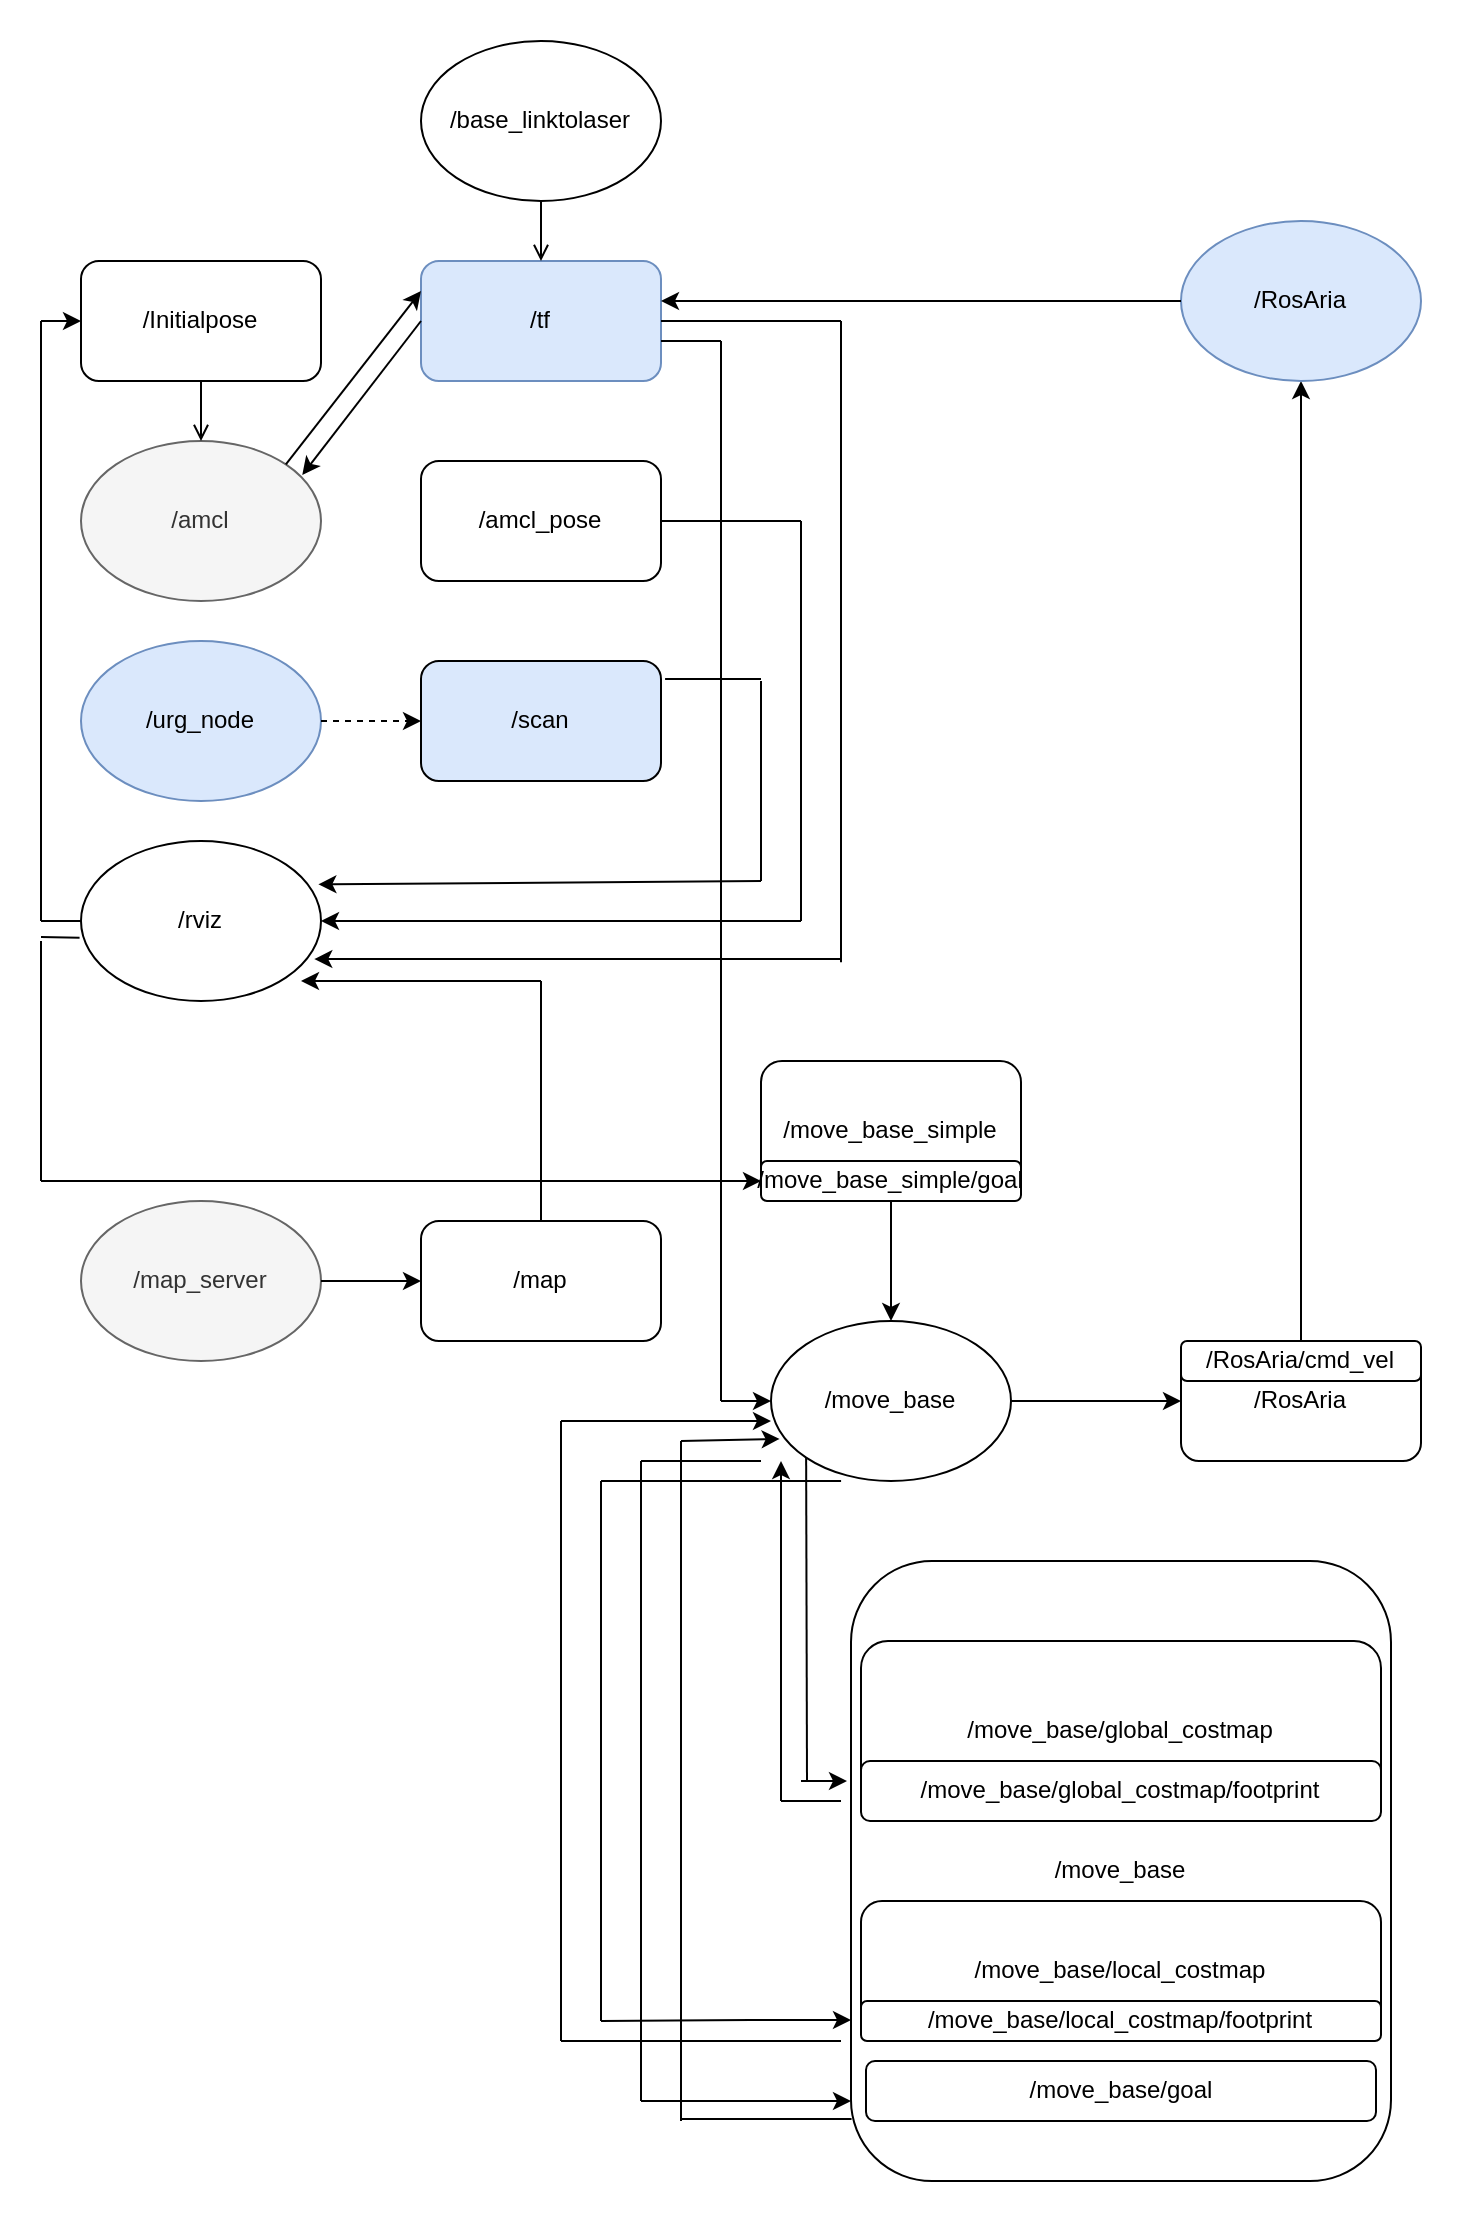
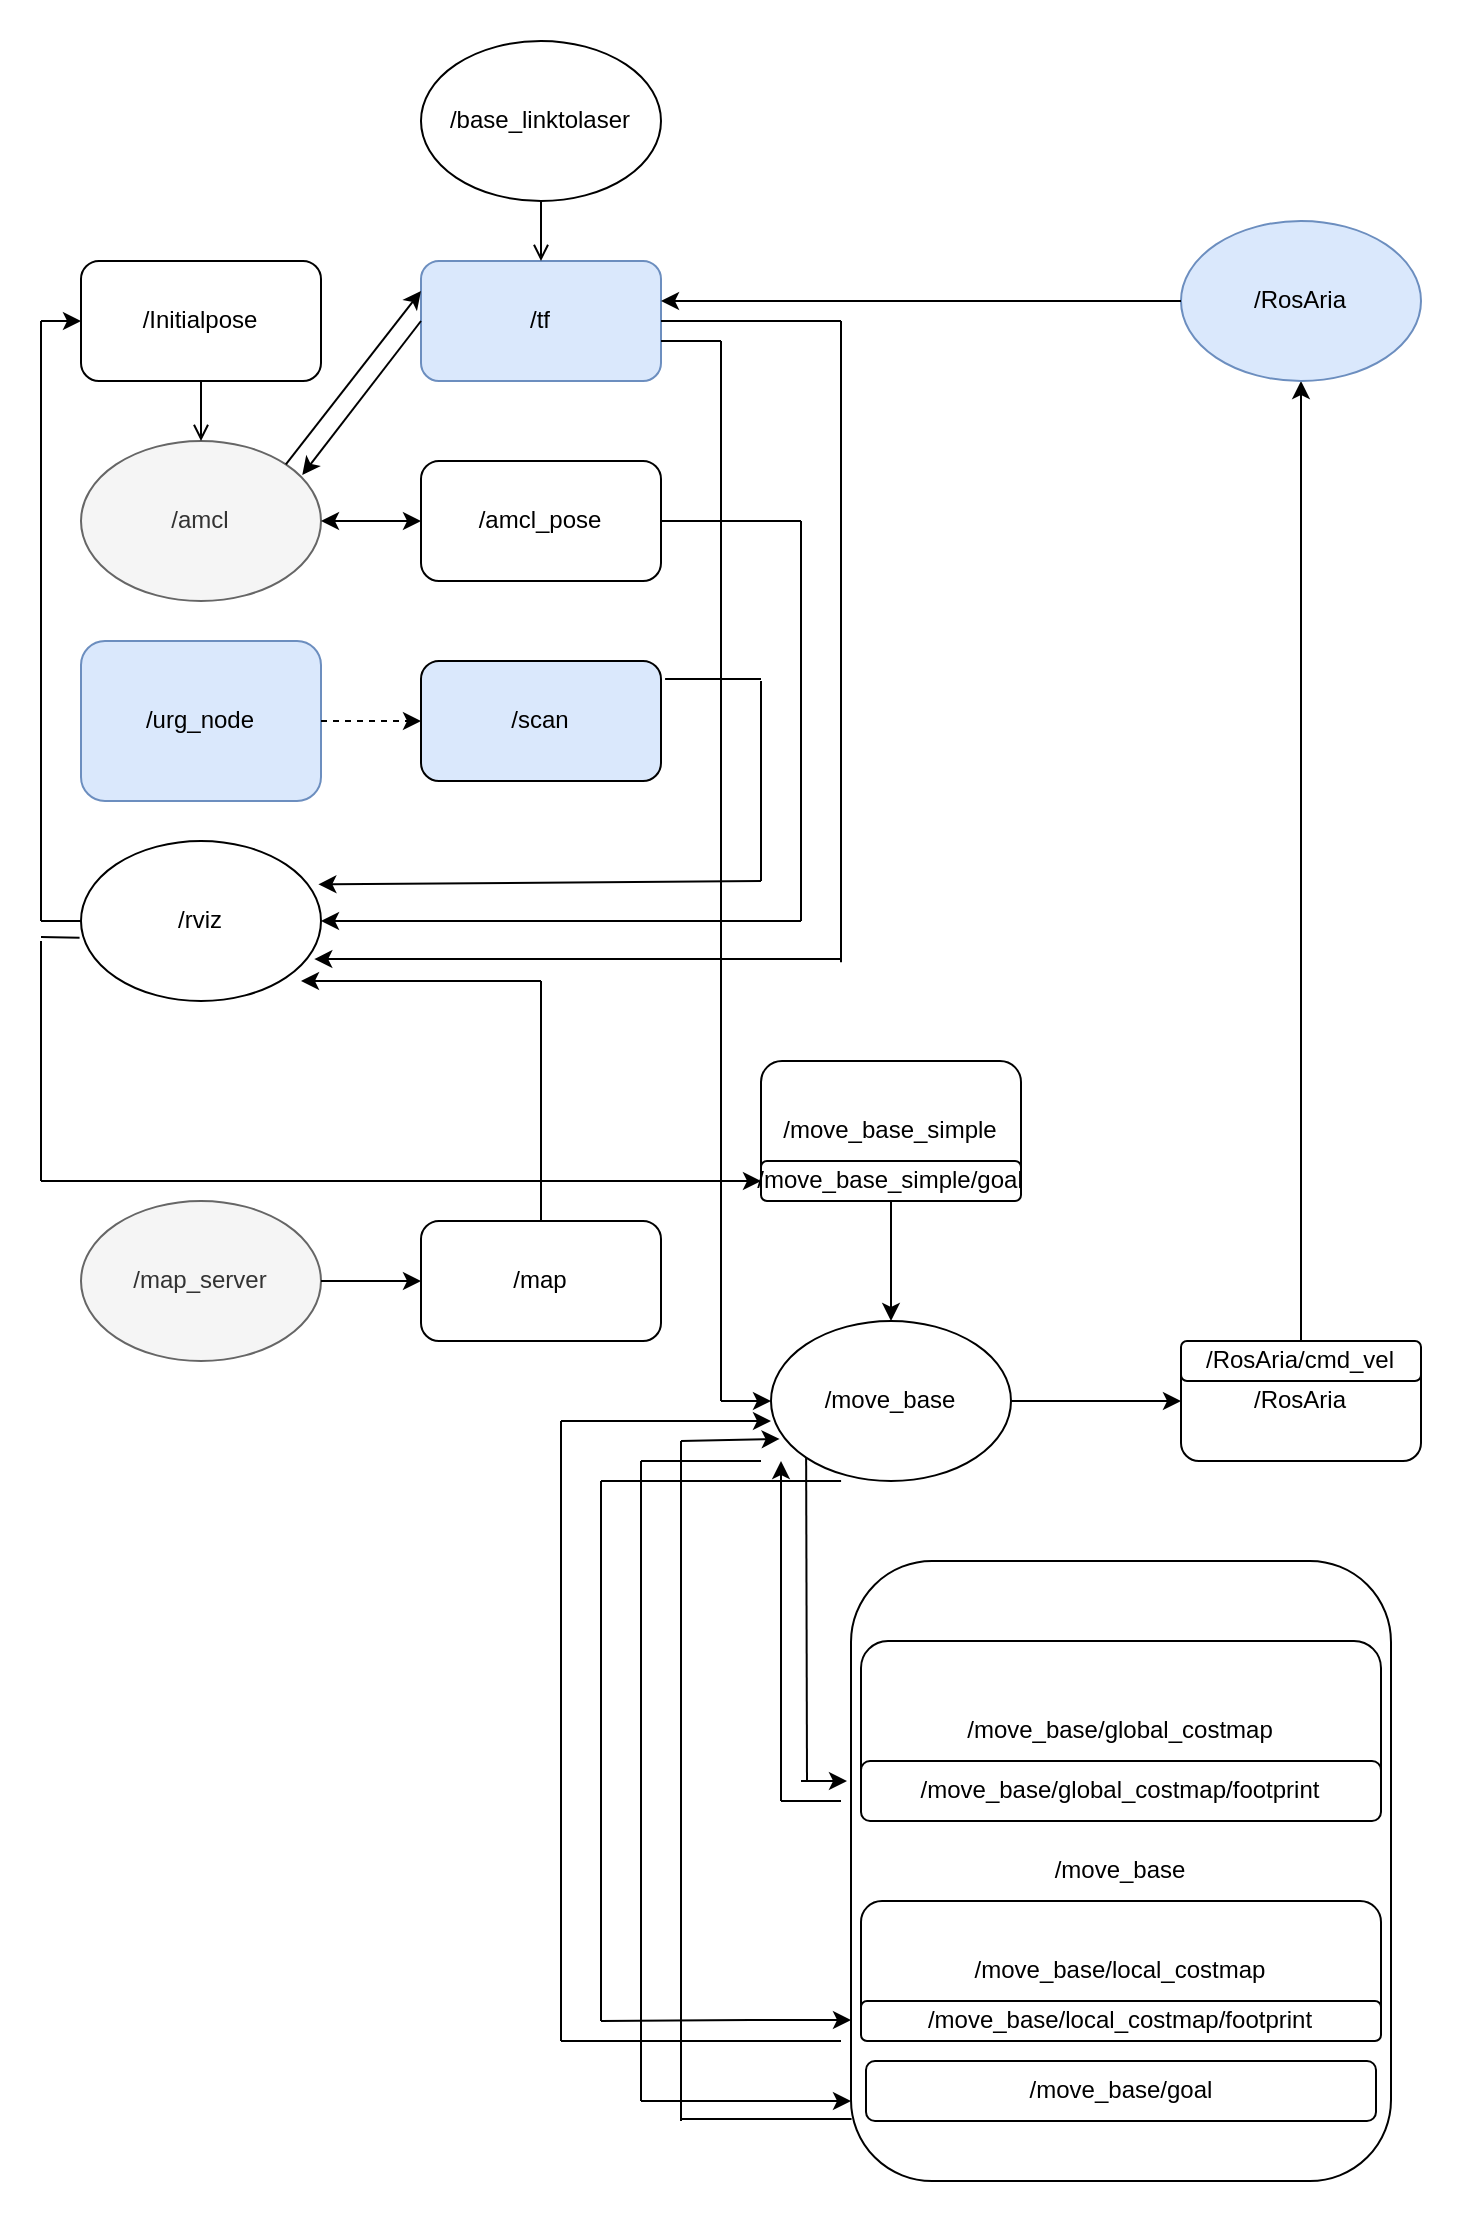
none -> (371, 521)
(201, 721) -> (201, 721)
